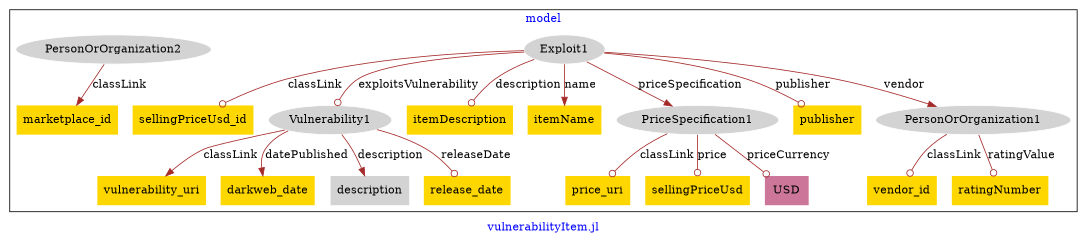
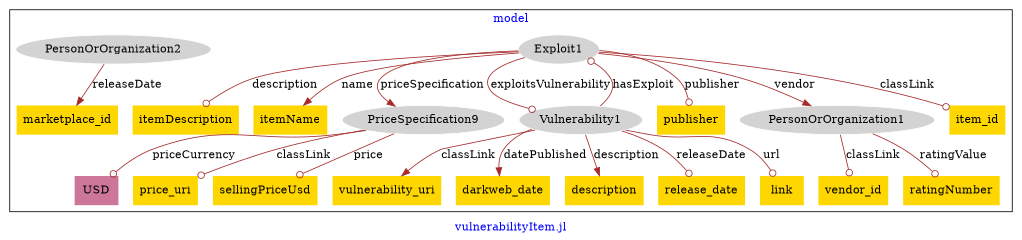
none -> (612, 83)
(120, 85) -> (127, 85)
(193, 120) -> (977, 120)
(698, 120) -> (423, 120)
(370, 191) -> (604, 191)
none -> (782, 191)
